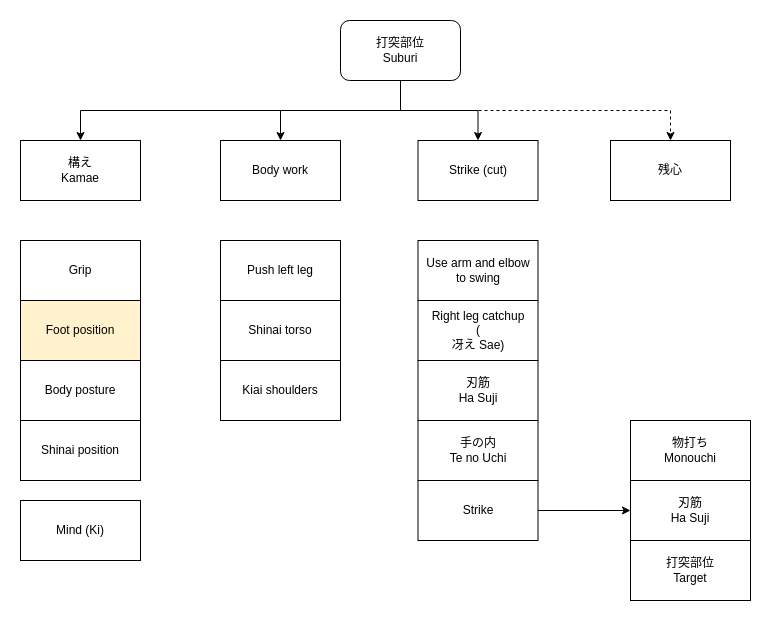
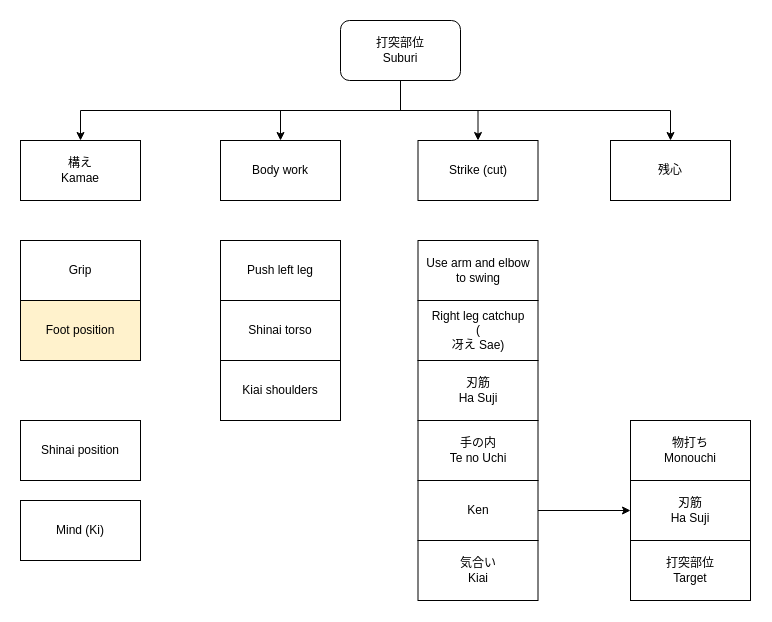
(587, 111) -> (587, 111)
(81, 391) -> none
(479, 511) -> (479, 511)
none -> (478, 571)
